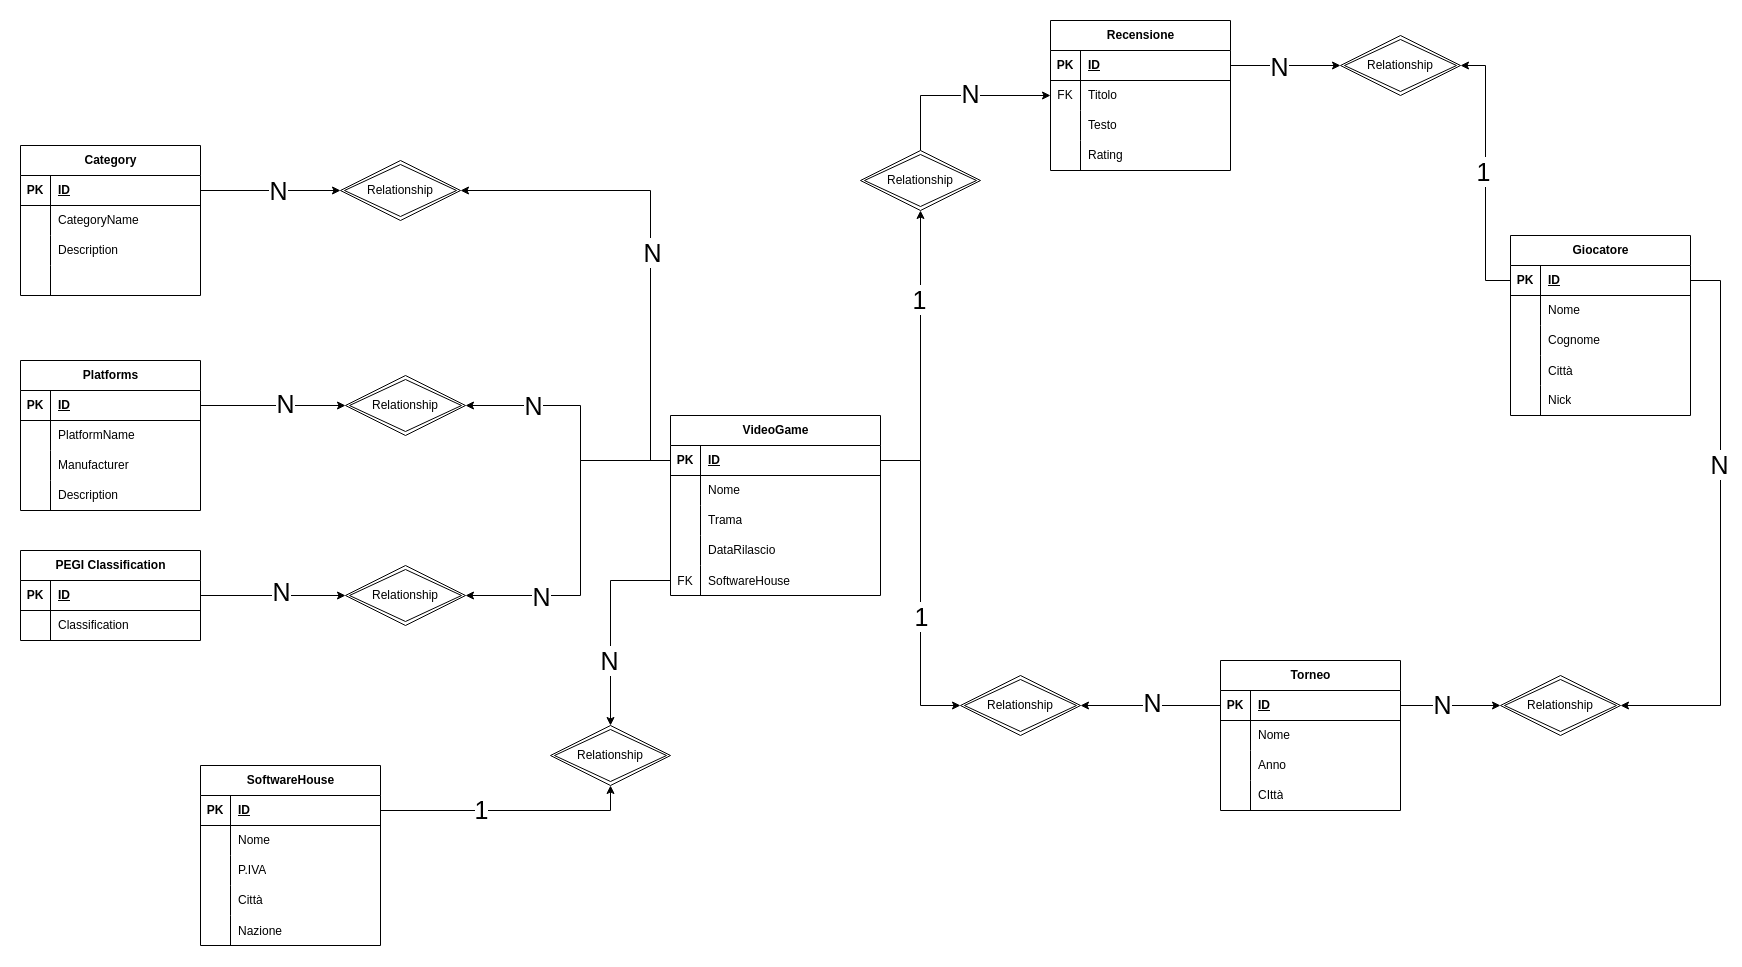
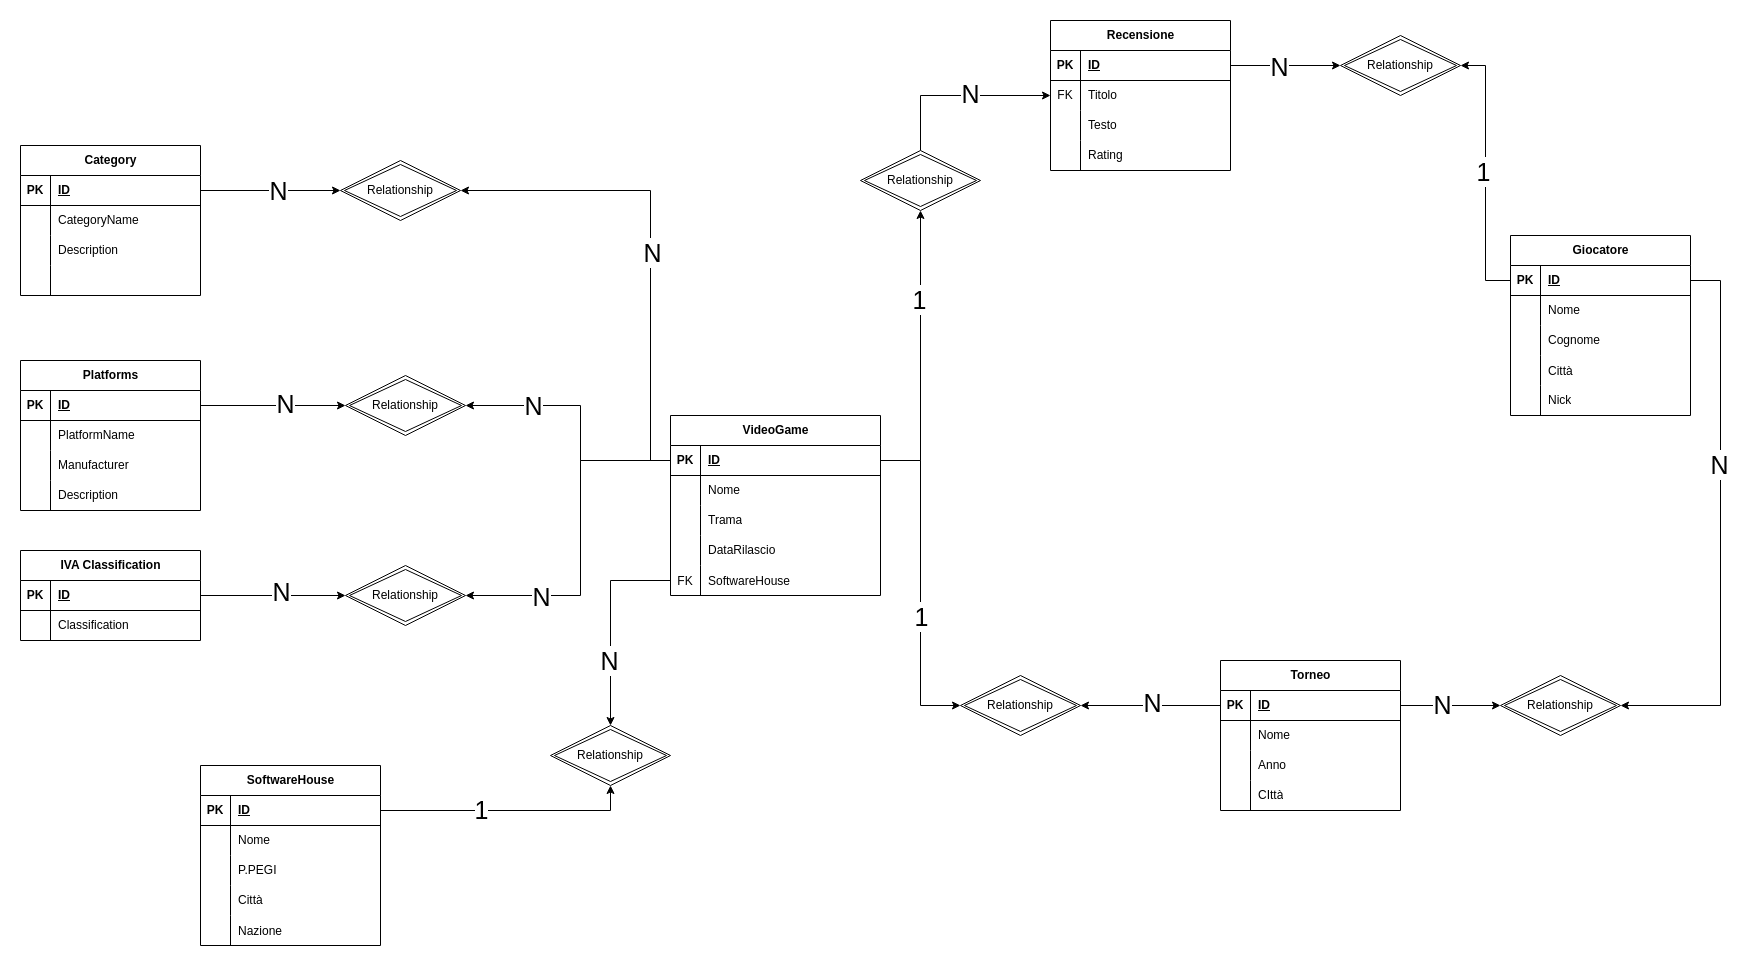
(111, 566) -> (111, 566)
(254, 871) -> (257, 871)
